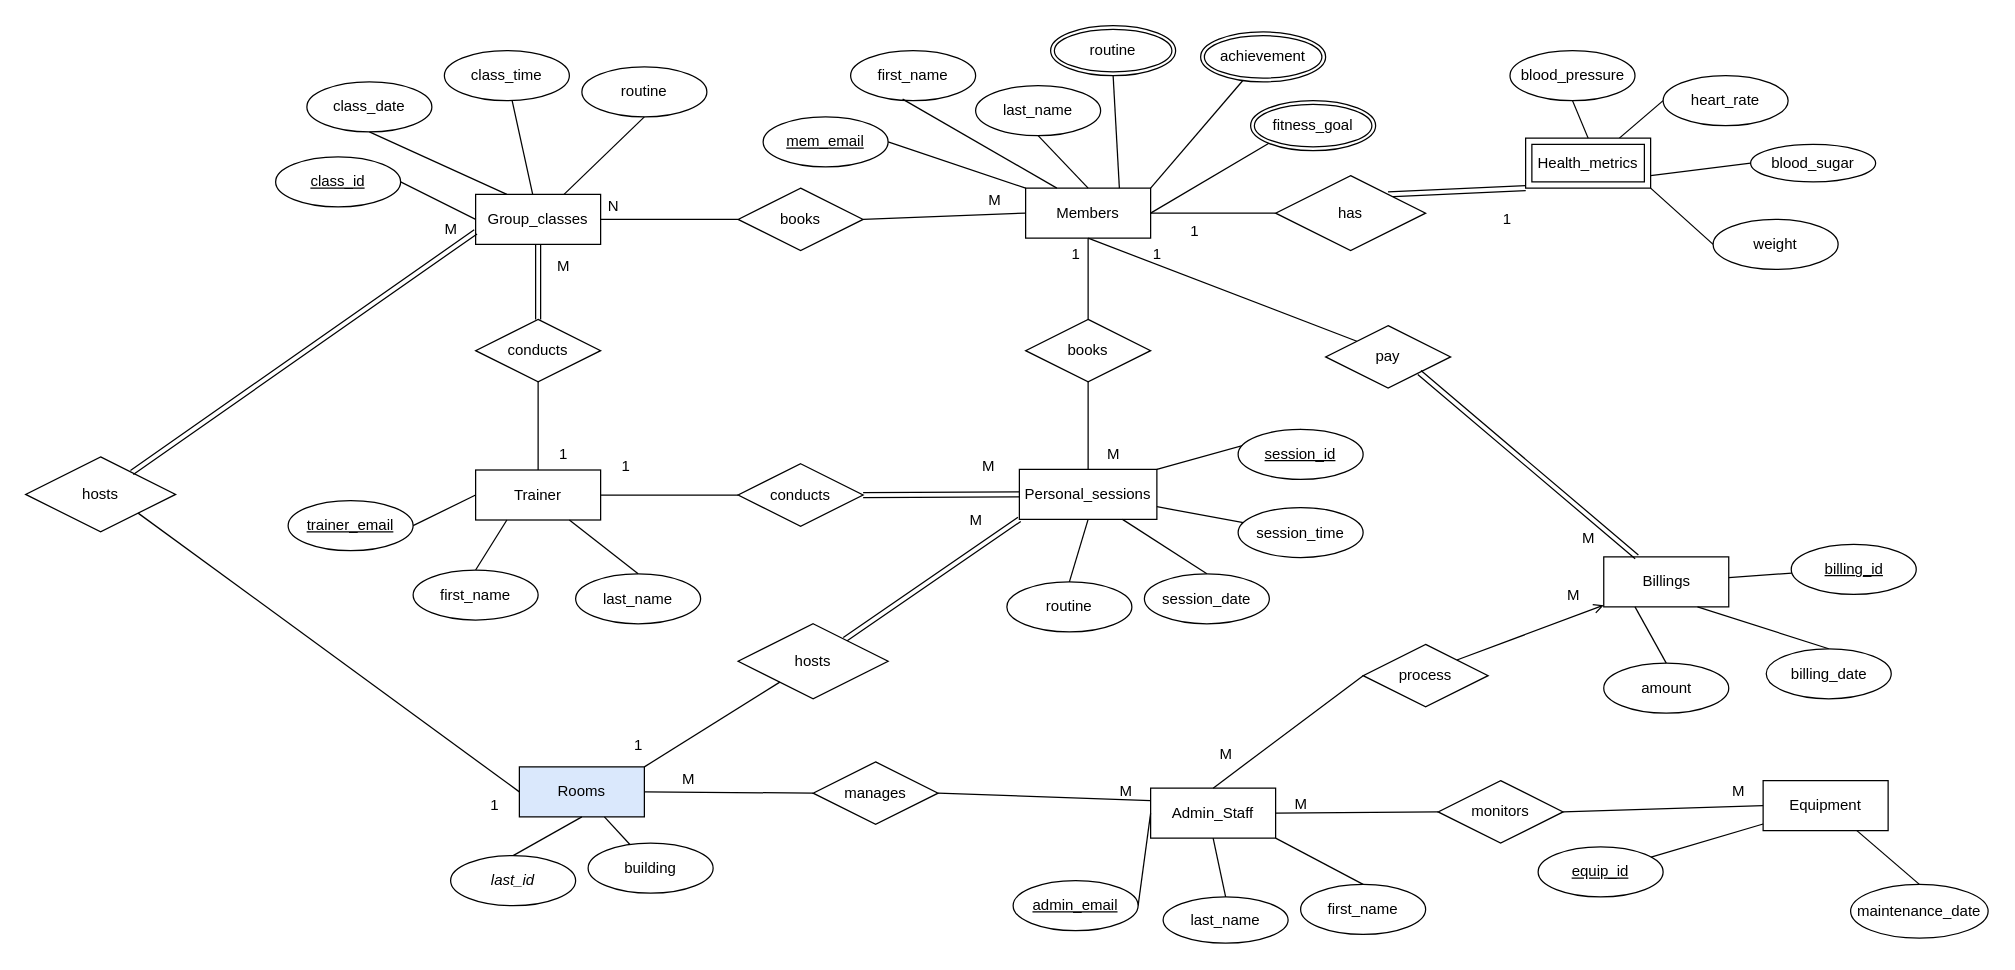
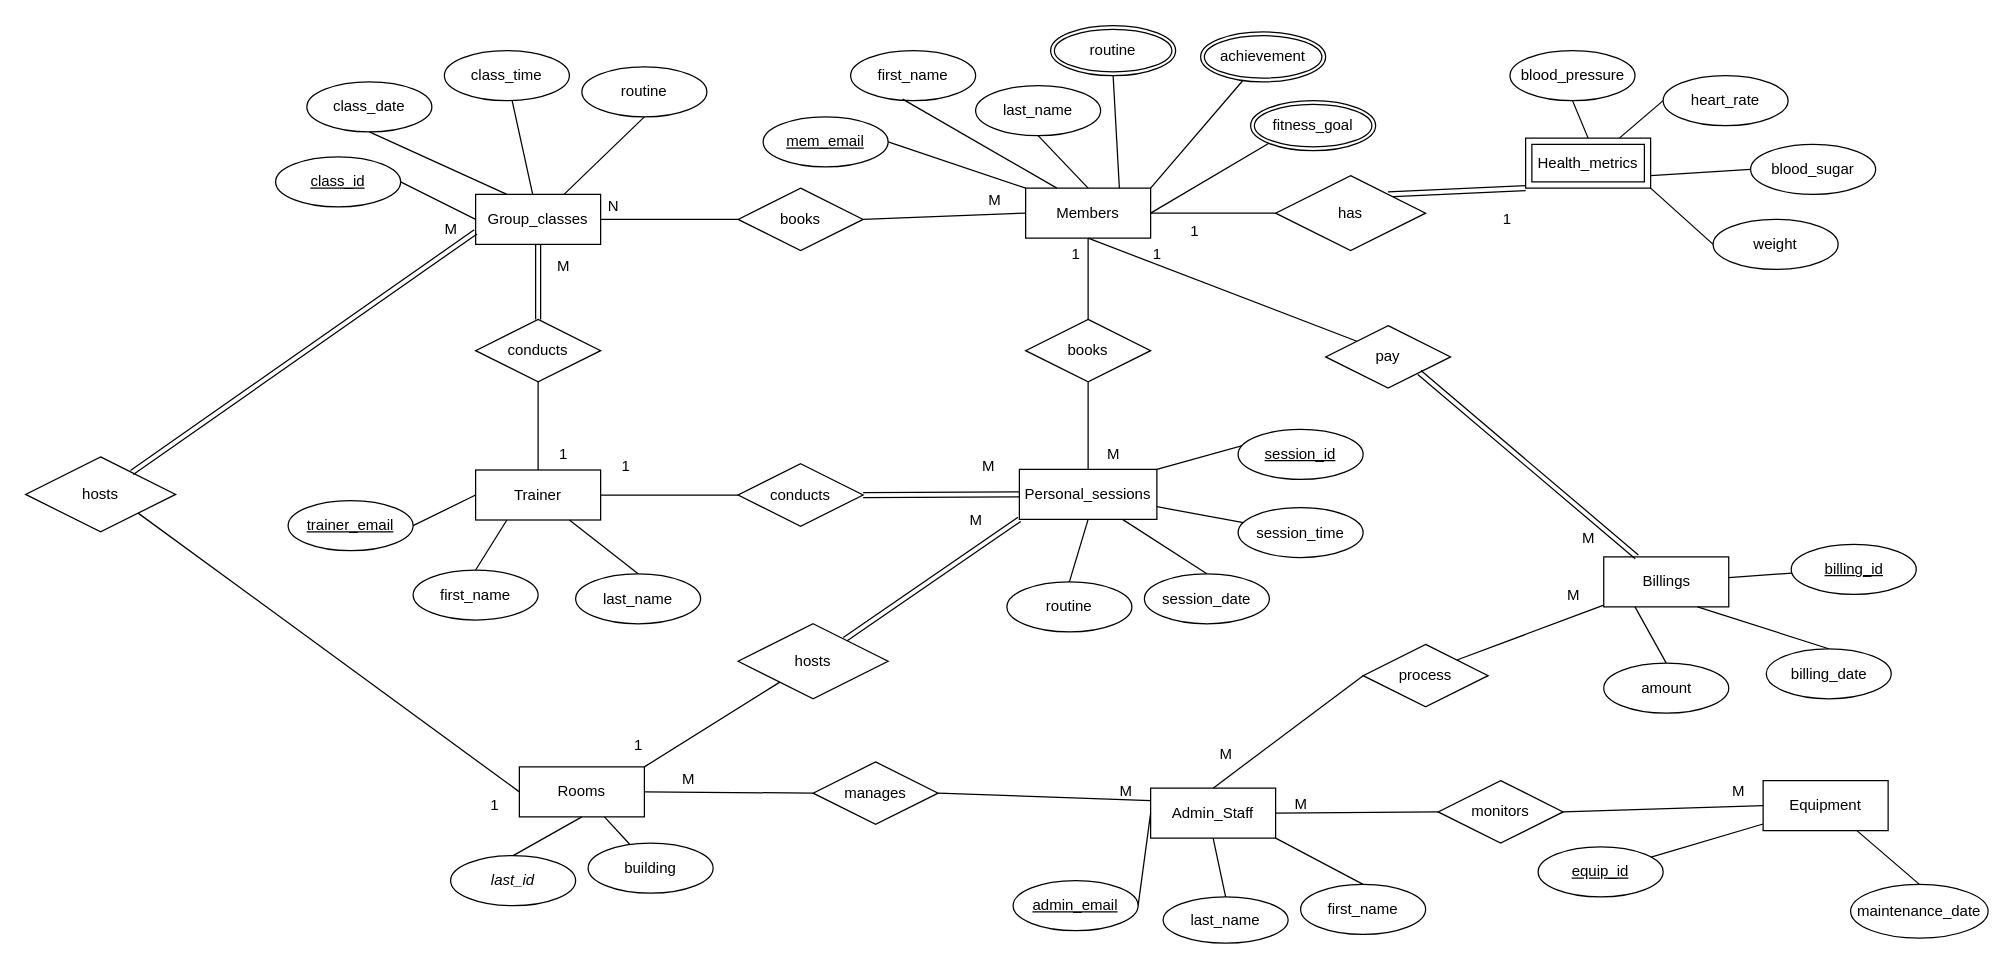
(1813, 163) -> (1813, 169)
(1597, 608) -> (1598, 607)
(582, 792) -> (582, 792)
